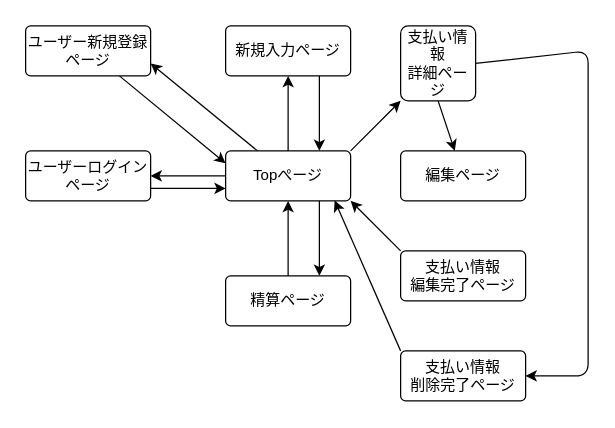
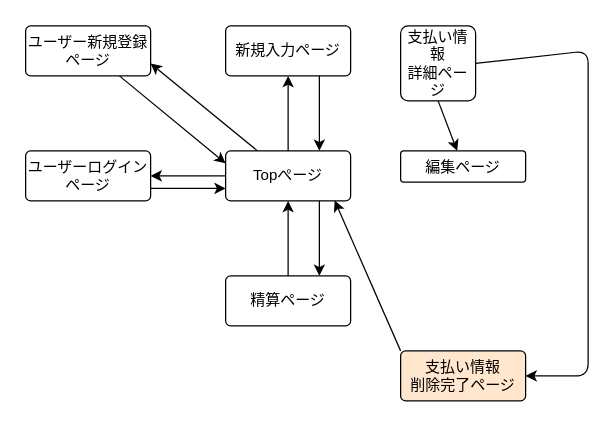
(373, 128) -> none
(463, 176) -> (463, 166)
(378, 228) -> none
(463, 276) -> none
(463, 376) -> (463, 376)
